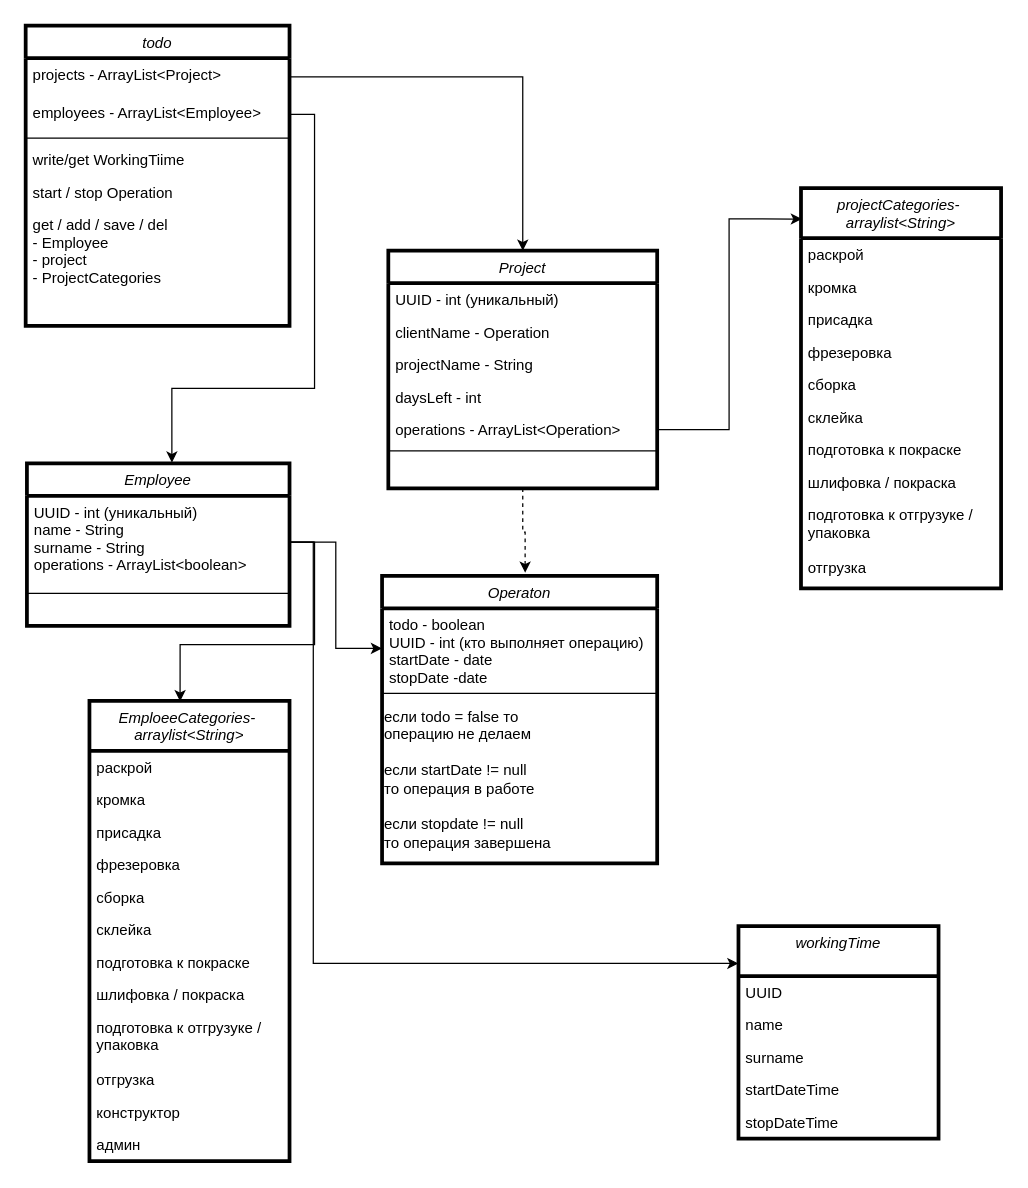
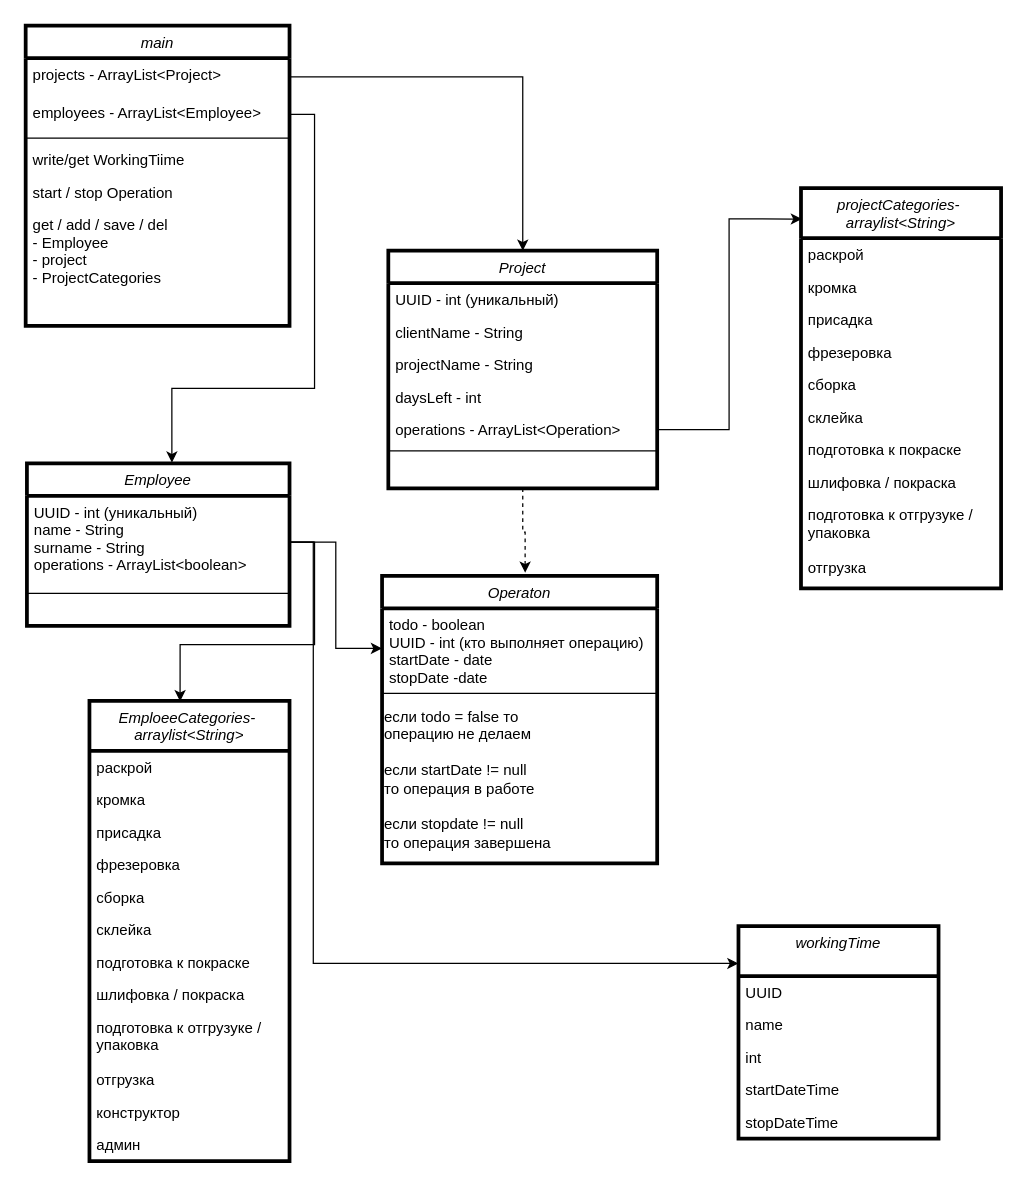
(157, 43) -> (157, 43)
(478, 333) -> (465, 333)
(774, 1058) -> (756, 1058)
